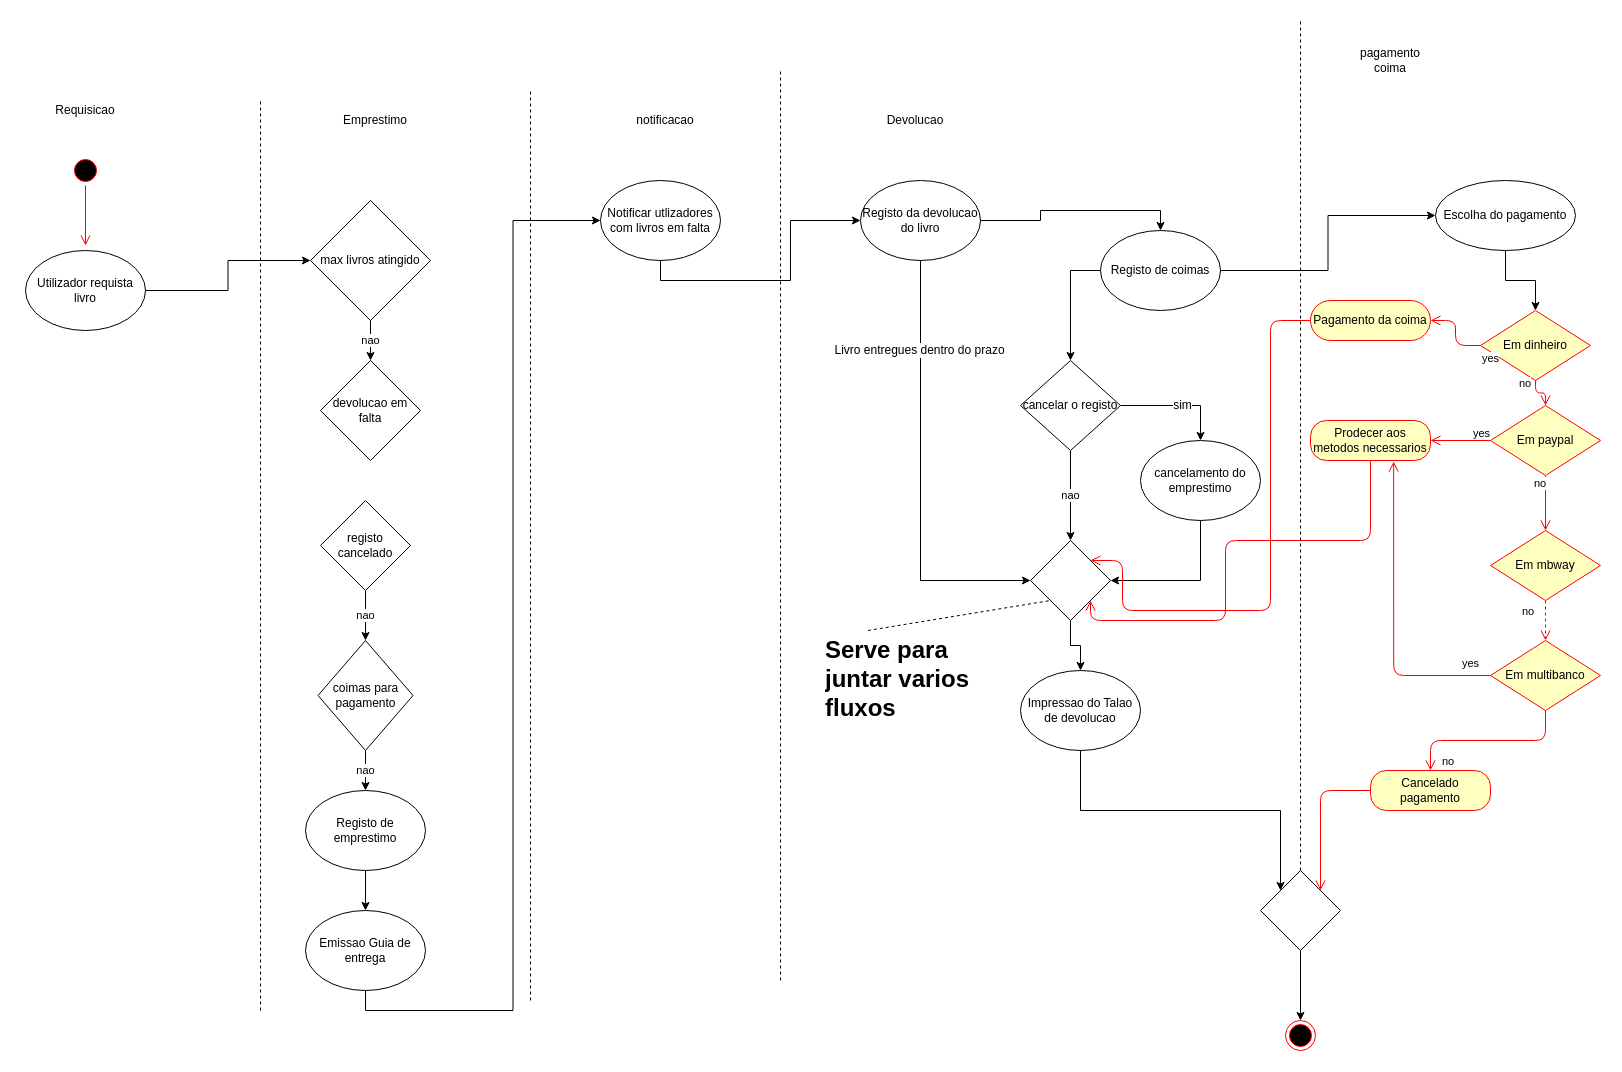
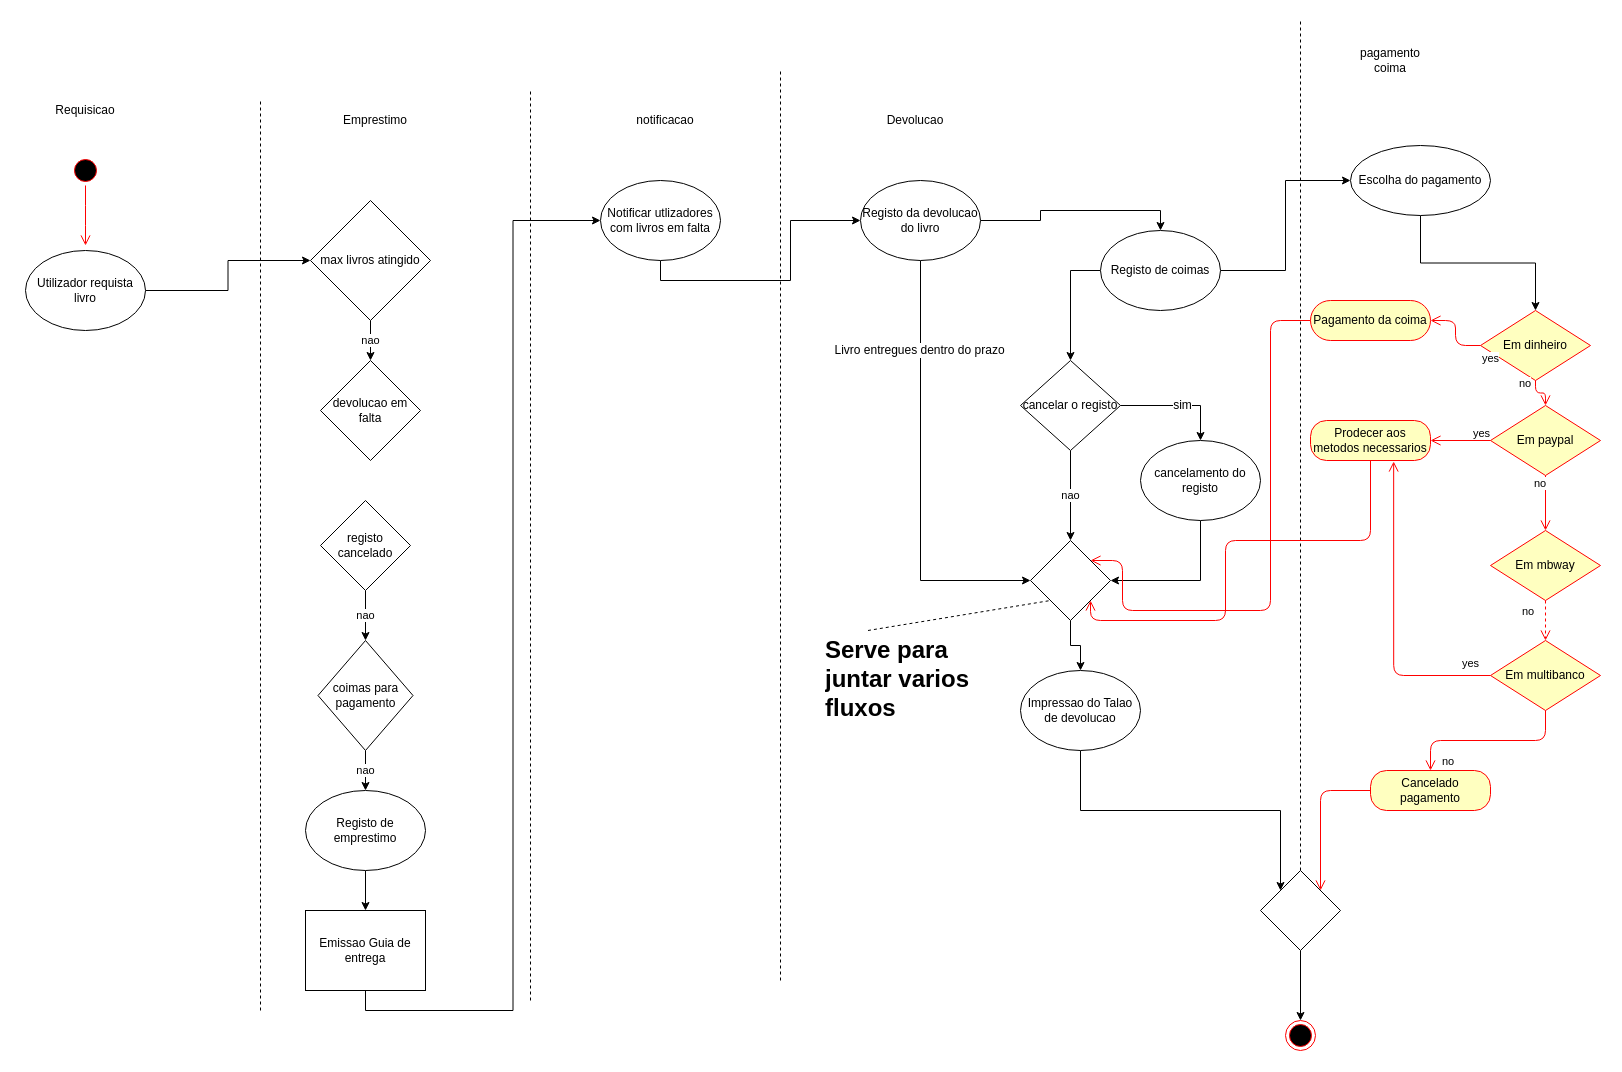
(1506, 216) -> (1421, 181)
(1201, 481) -> (1201, 481)
(366, 951) -> (366, 951)
